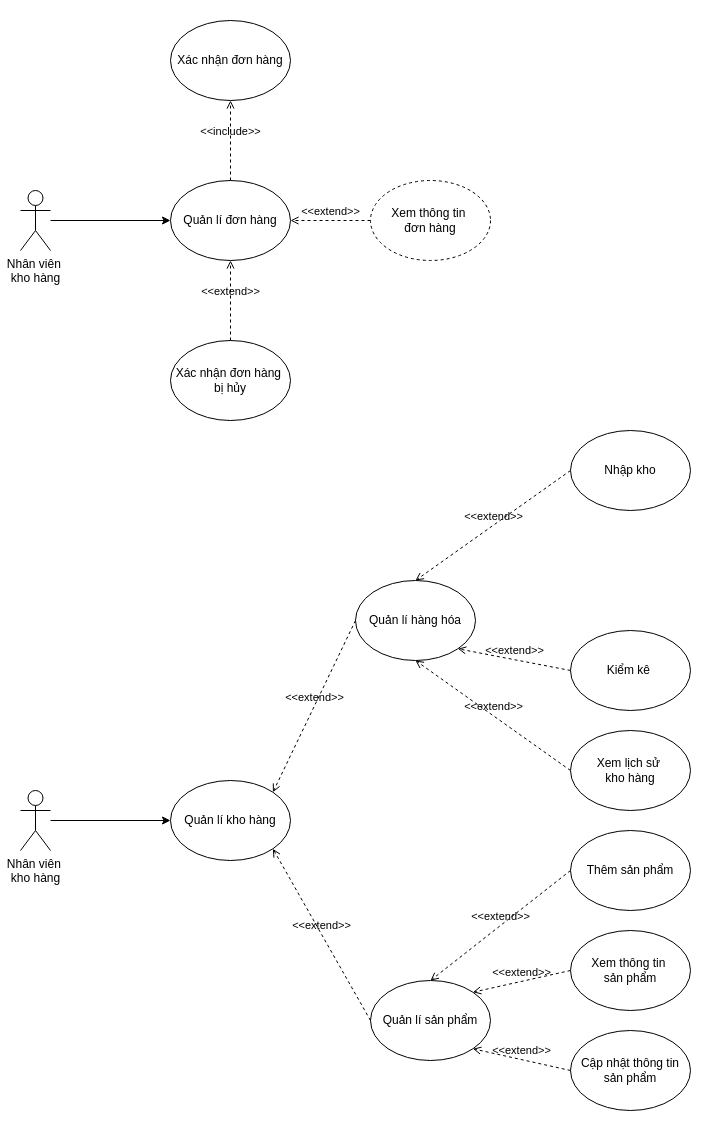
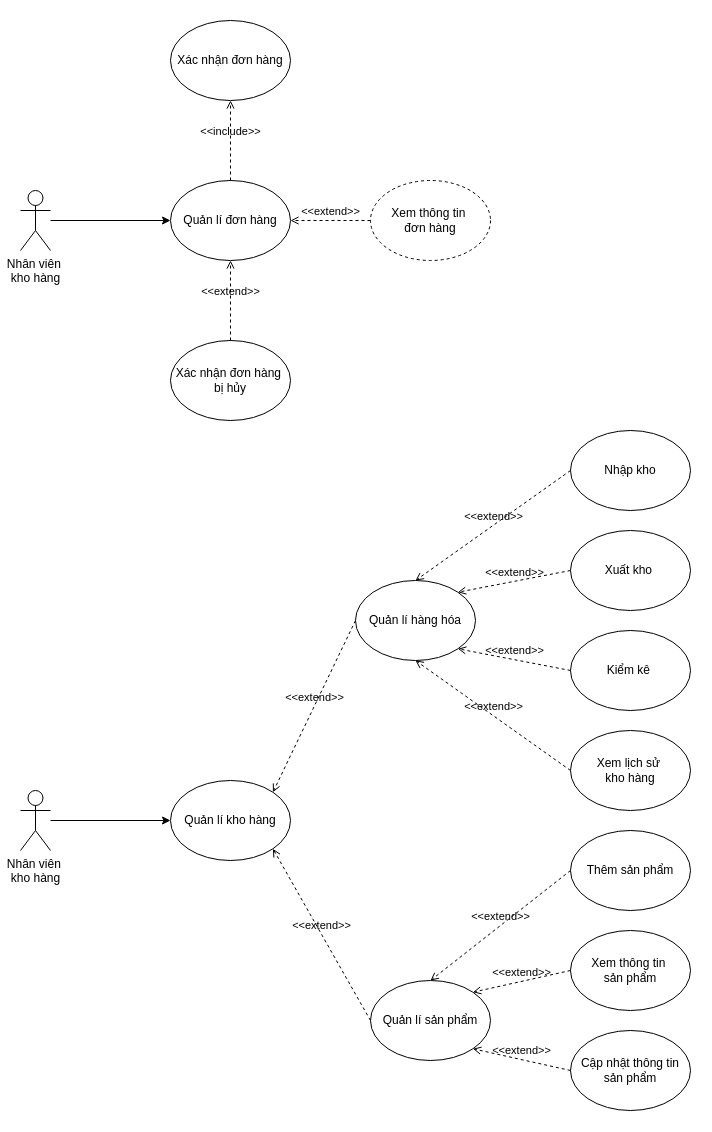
none -> (631, 571)
none -> (515, 581)
